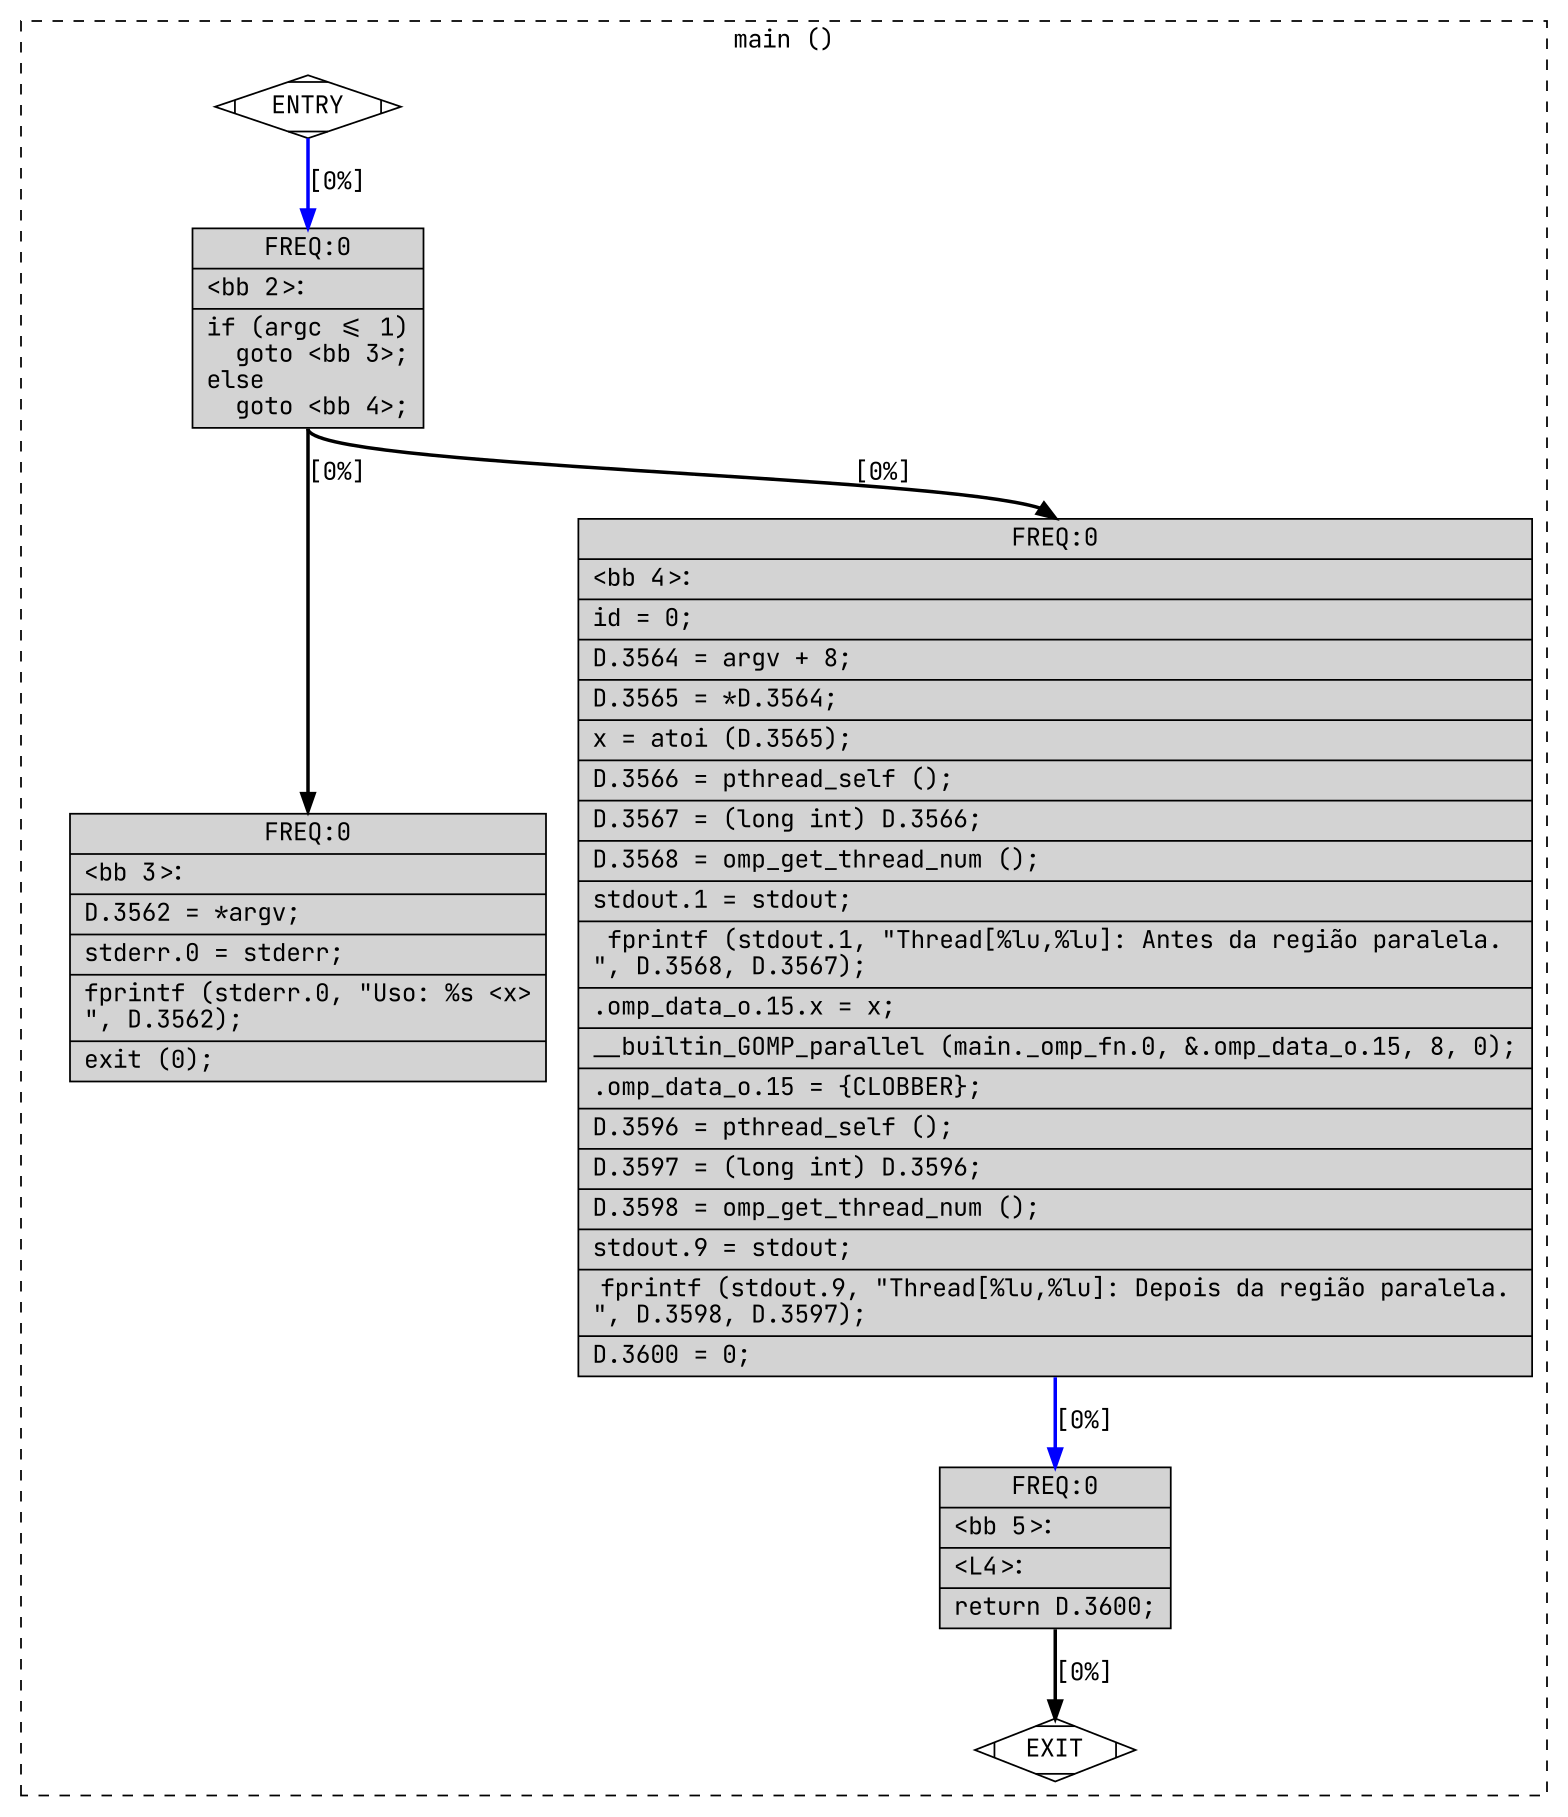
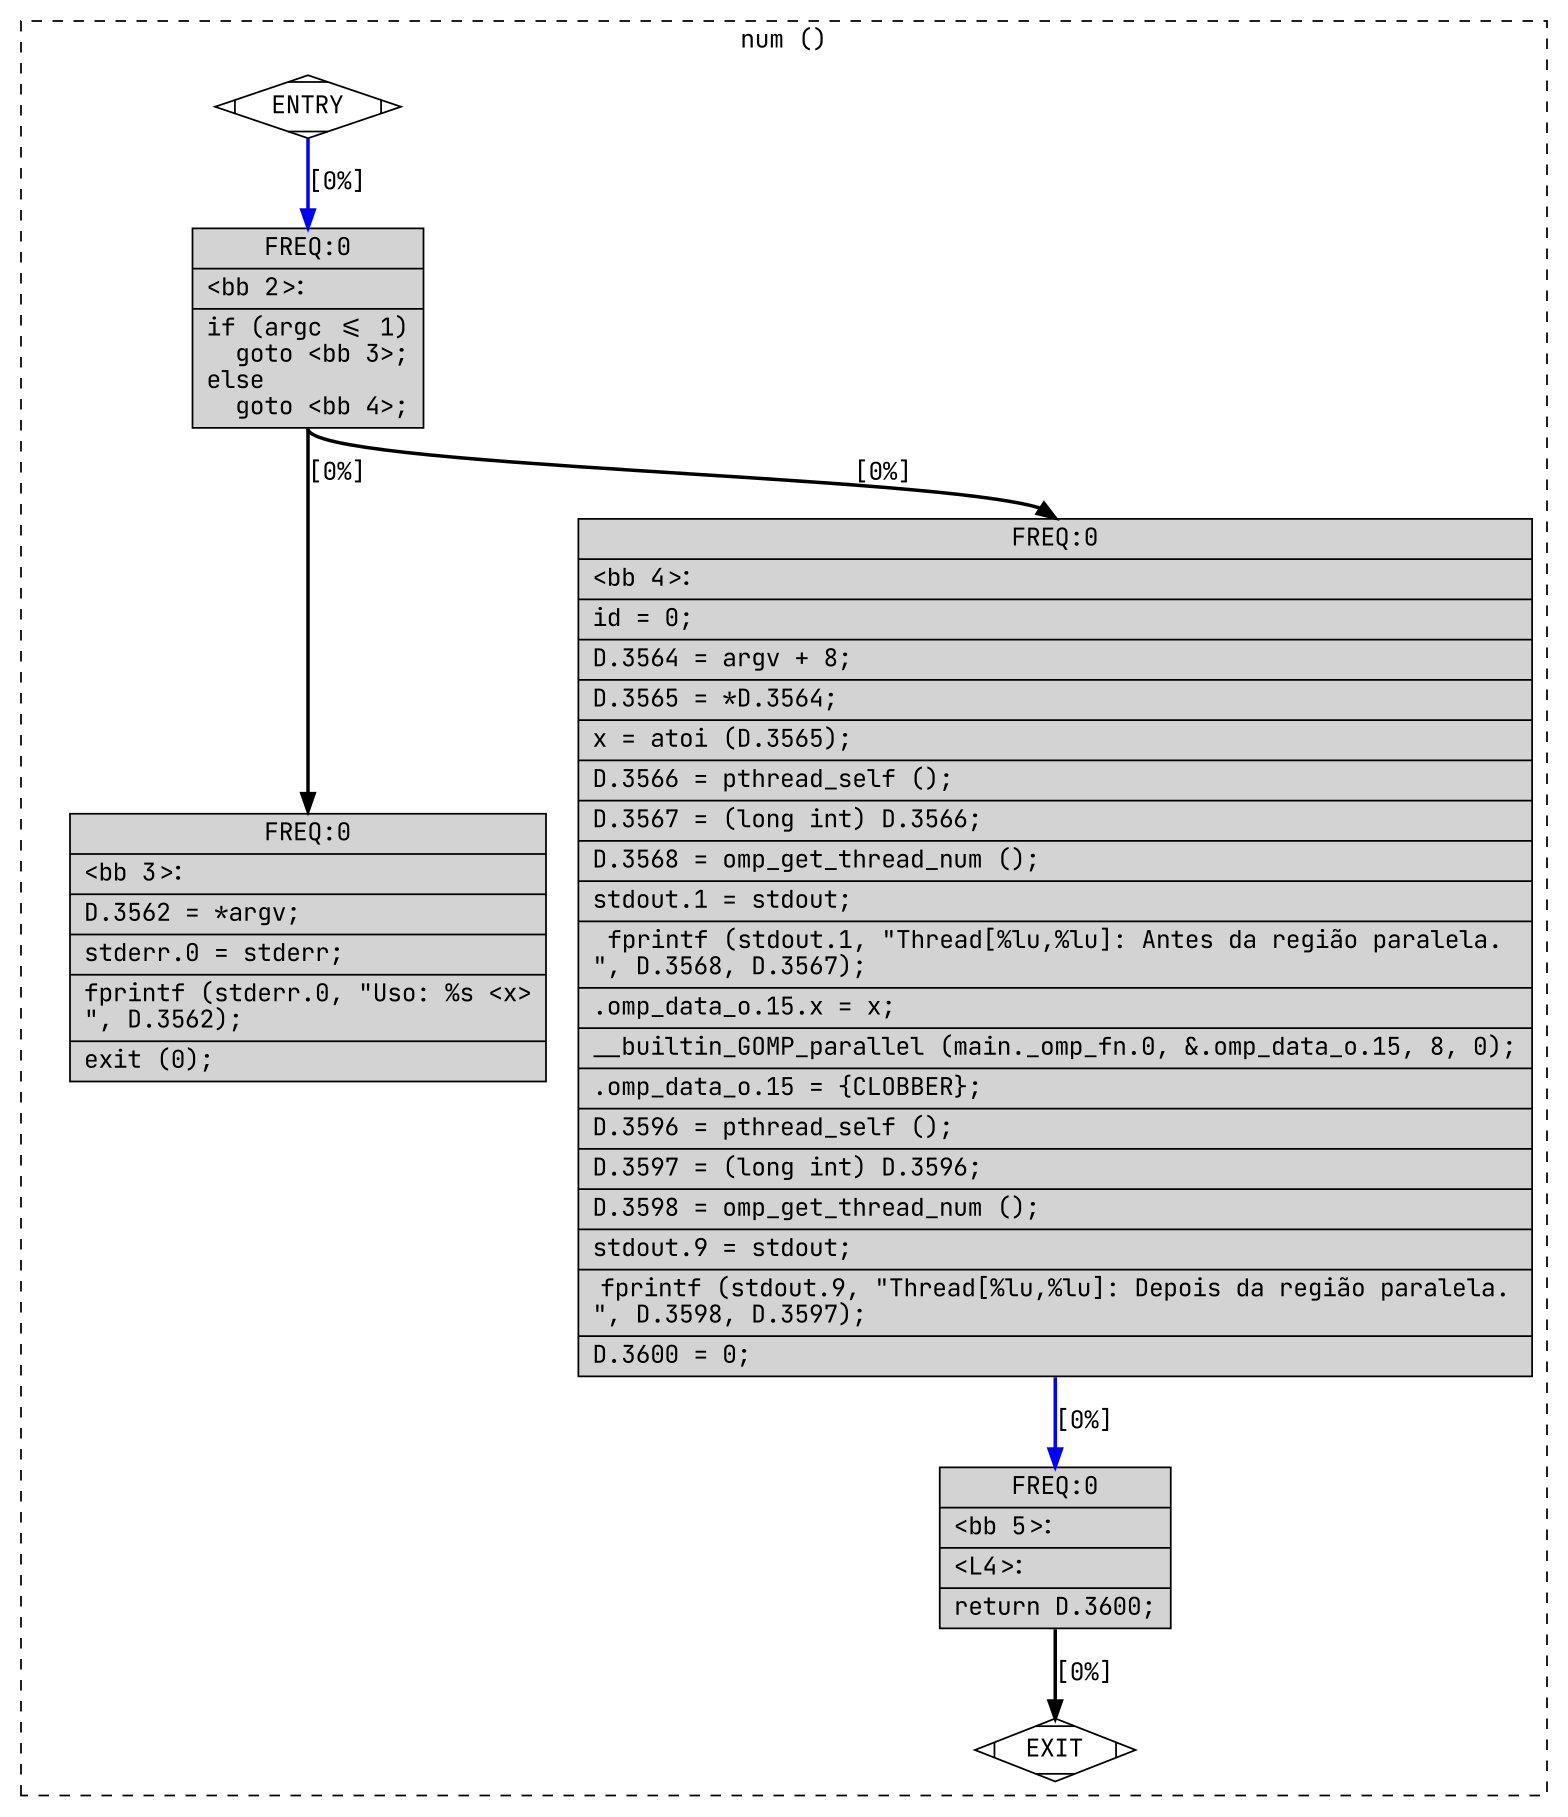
(784, 41) -> (784, 41)
